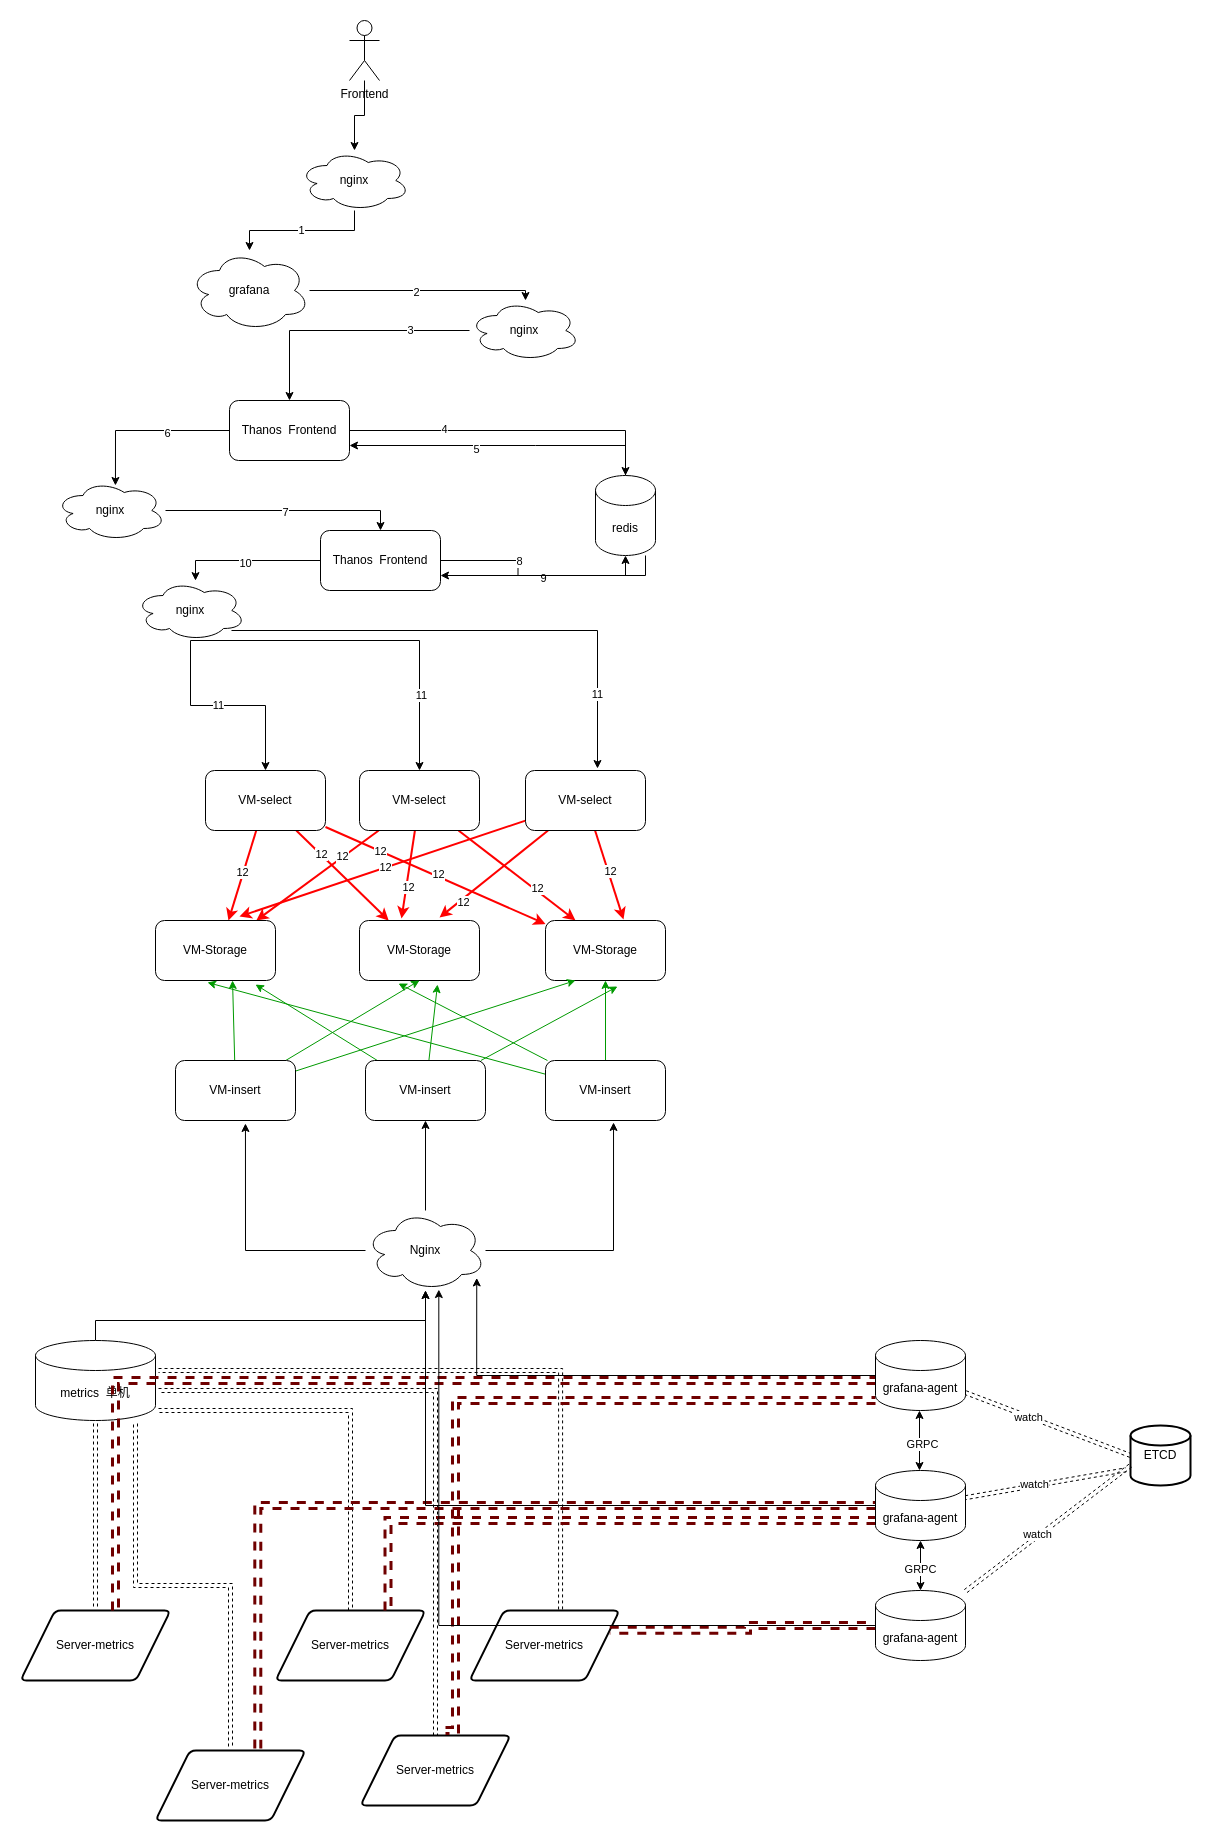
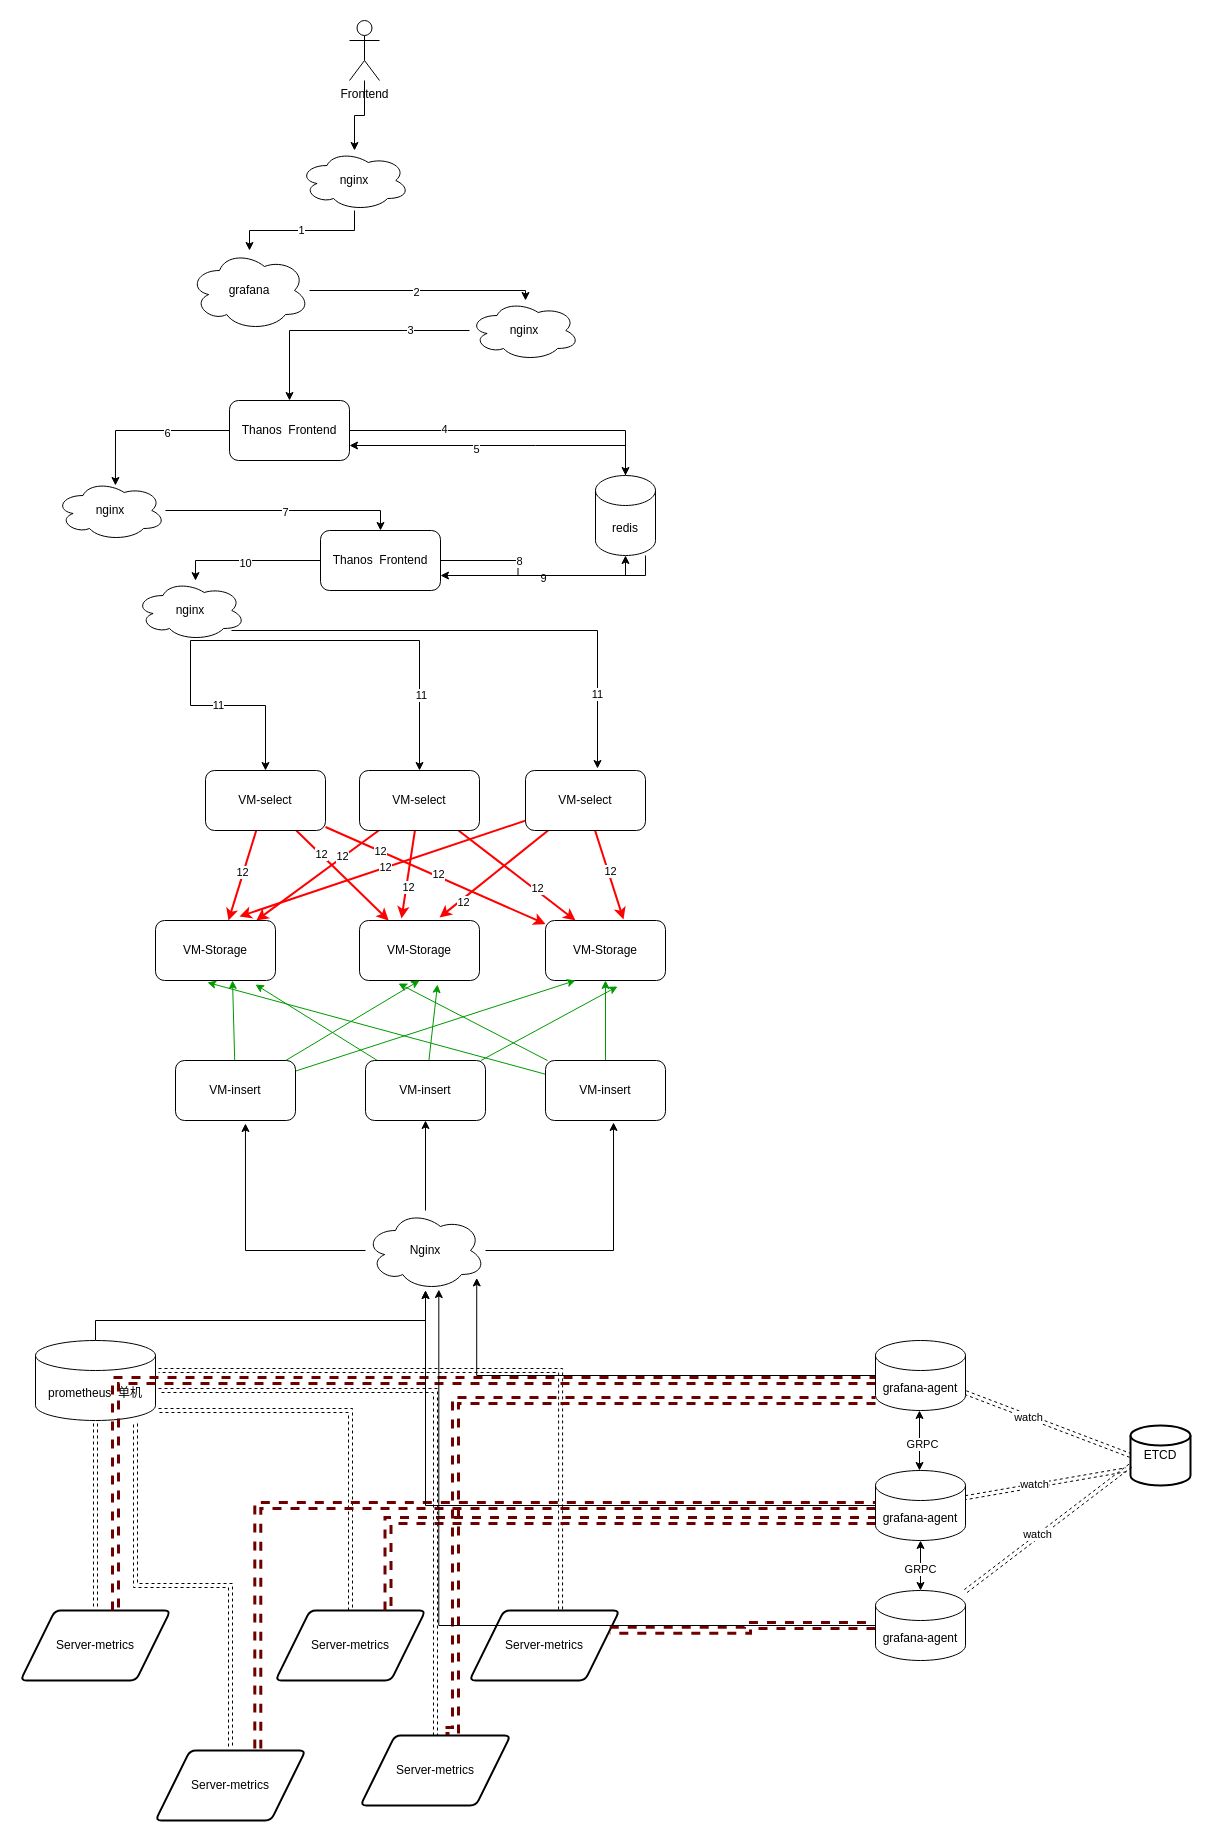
(96, 1394) -> (96, 1394)
